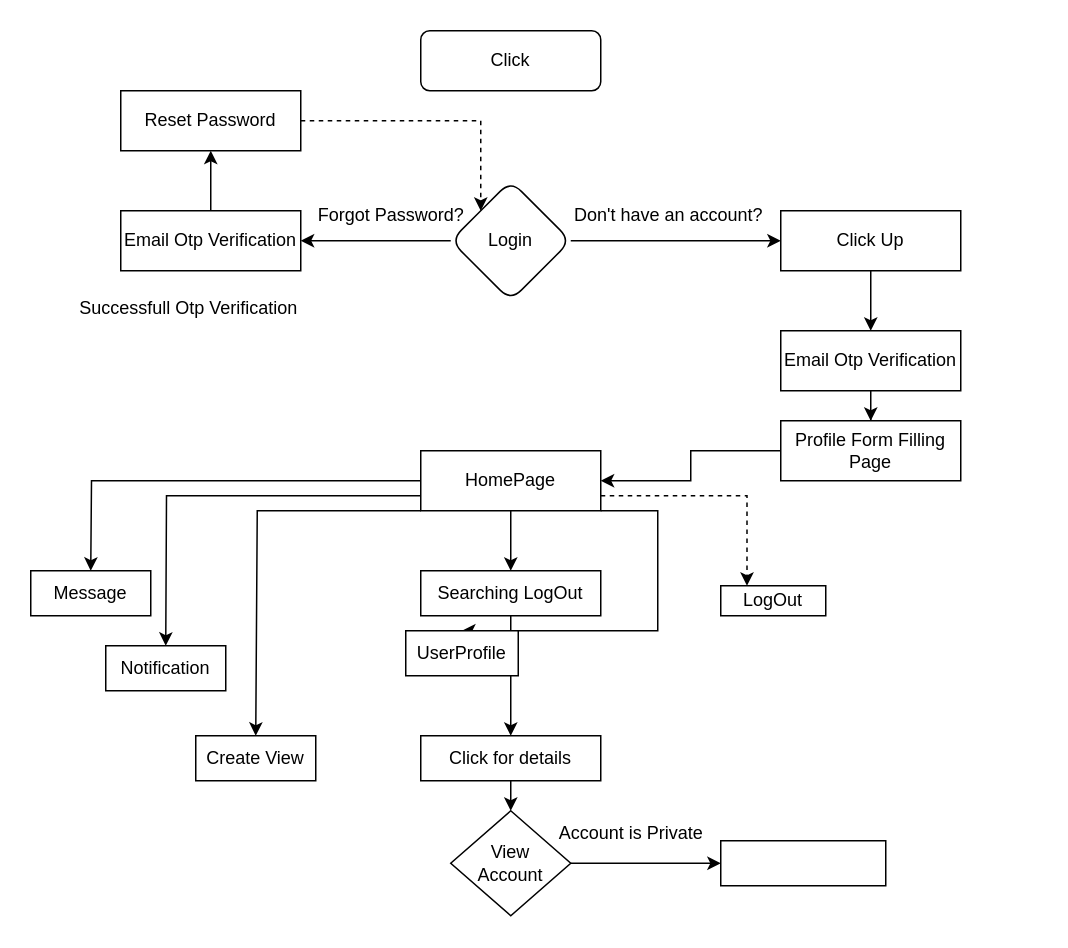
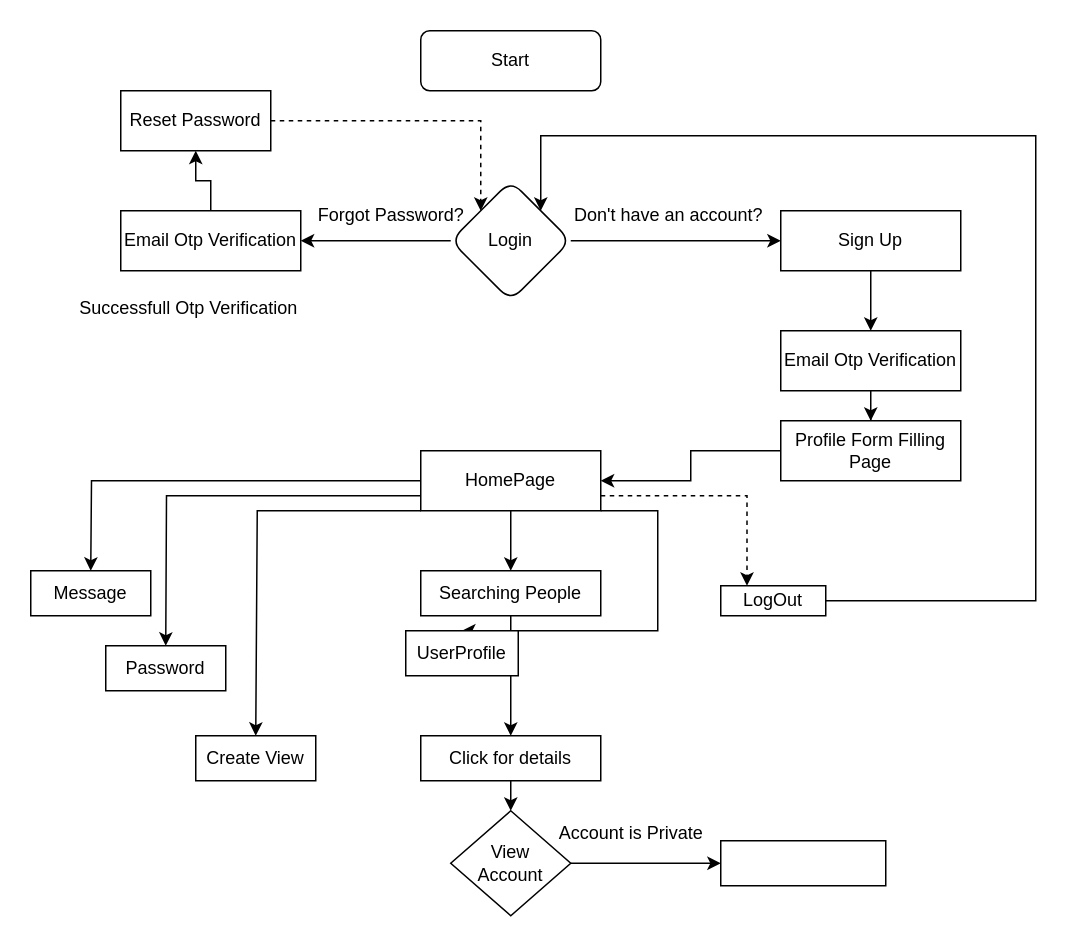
(511, 61) -> (511, 61)
(211, 121) -> (196, 121)
none -> (1036, 194)
(871, 241) -> (871, 241)
(511, 593) -> (511, 593)
(166, 668) -> (166, 668)
